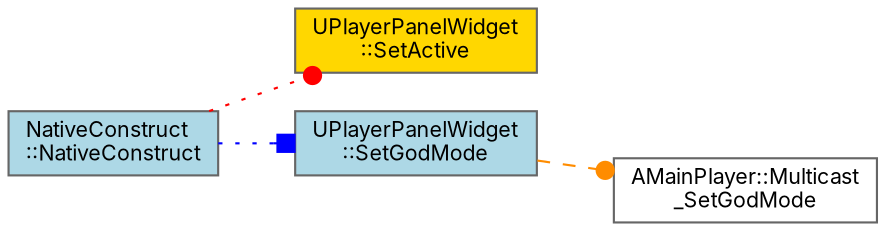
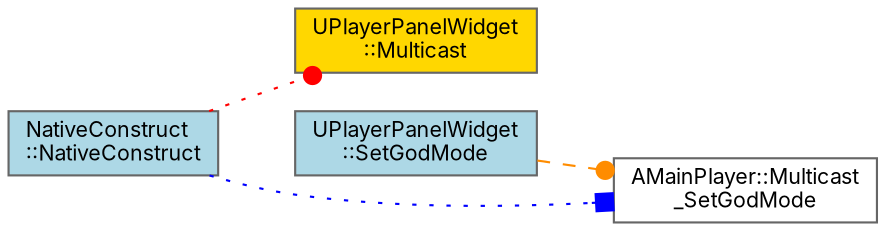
(416, 41) -> (416, 41)
(246, 143) -> (399, 204)
